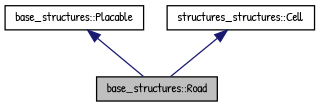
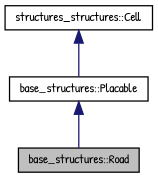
(194, 57) -> (79, 60)
